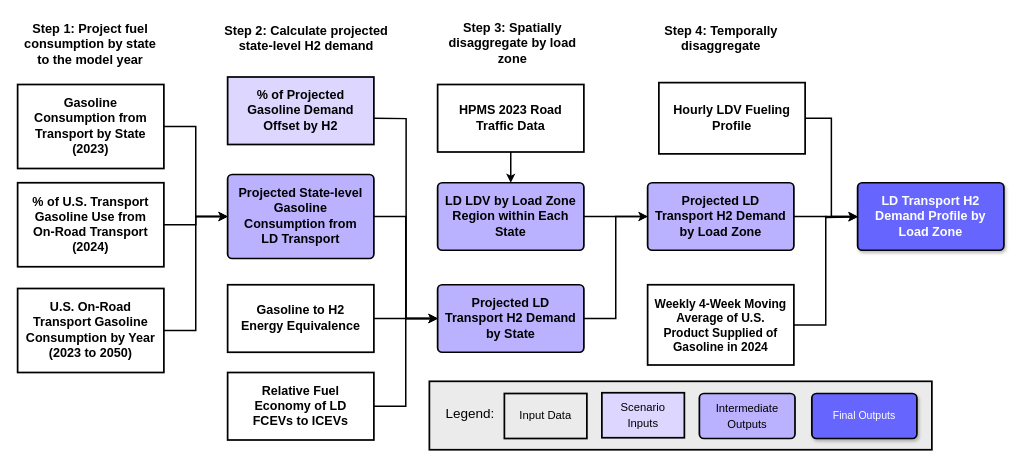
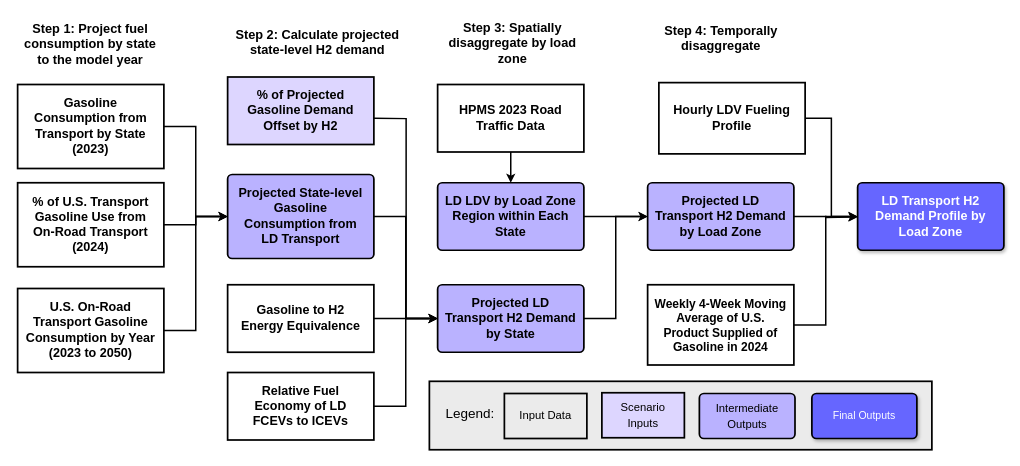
(306, 38) -> (318, 42)
